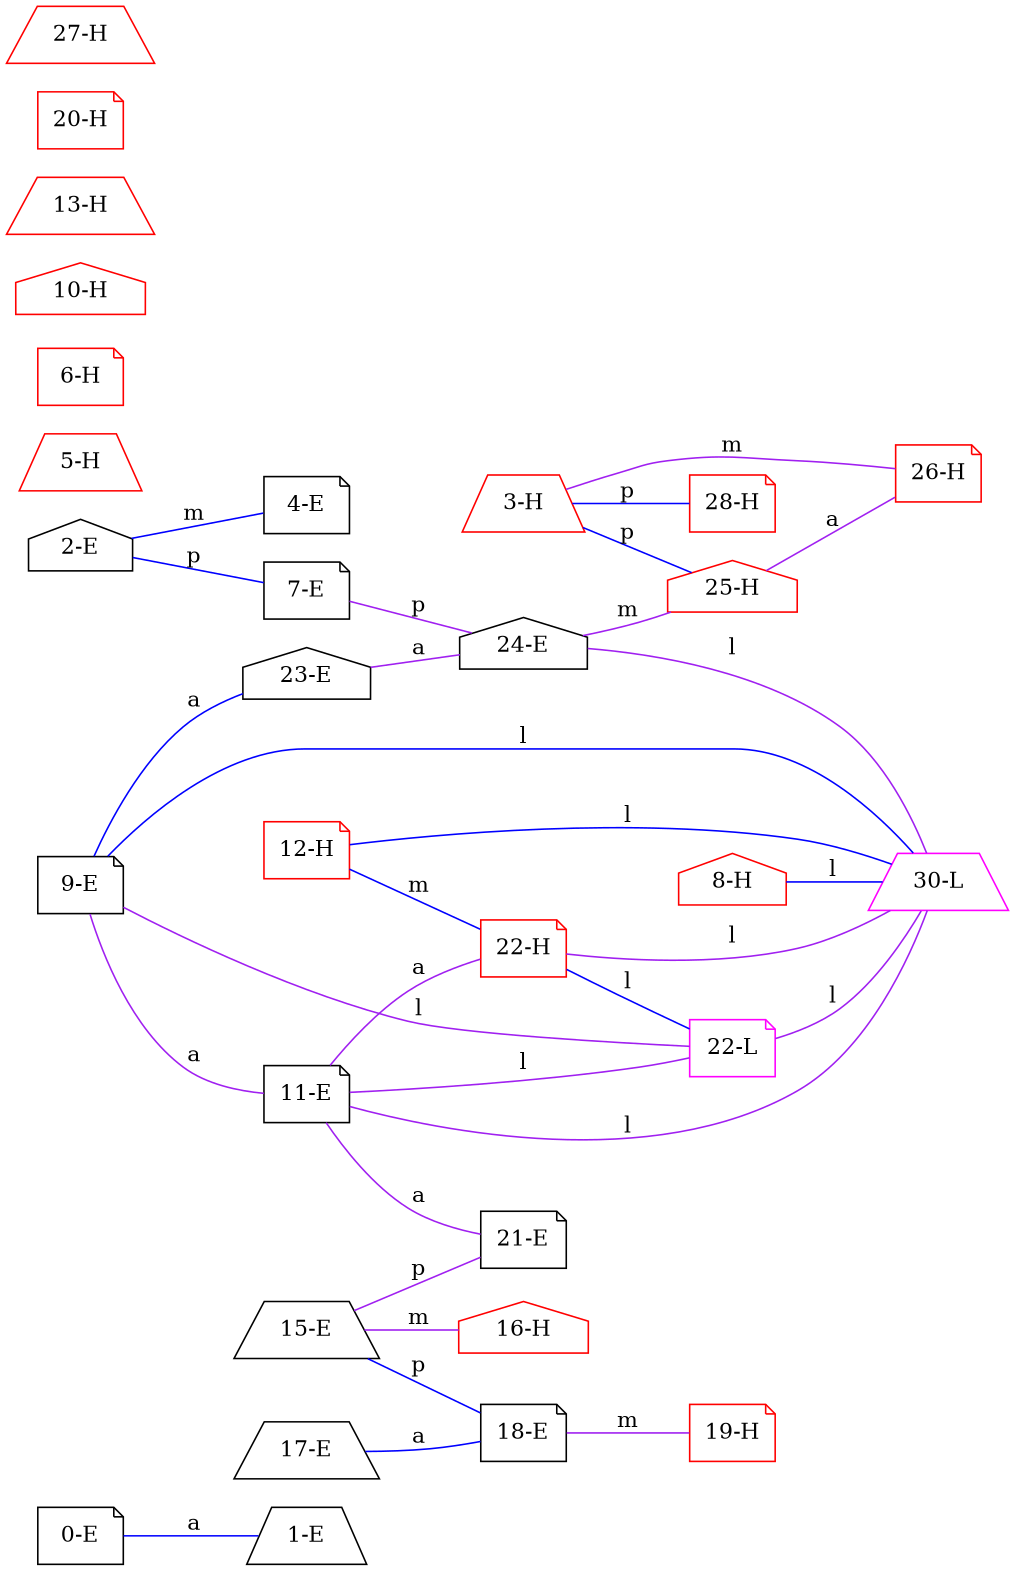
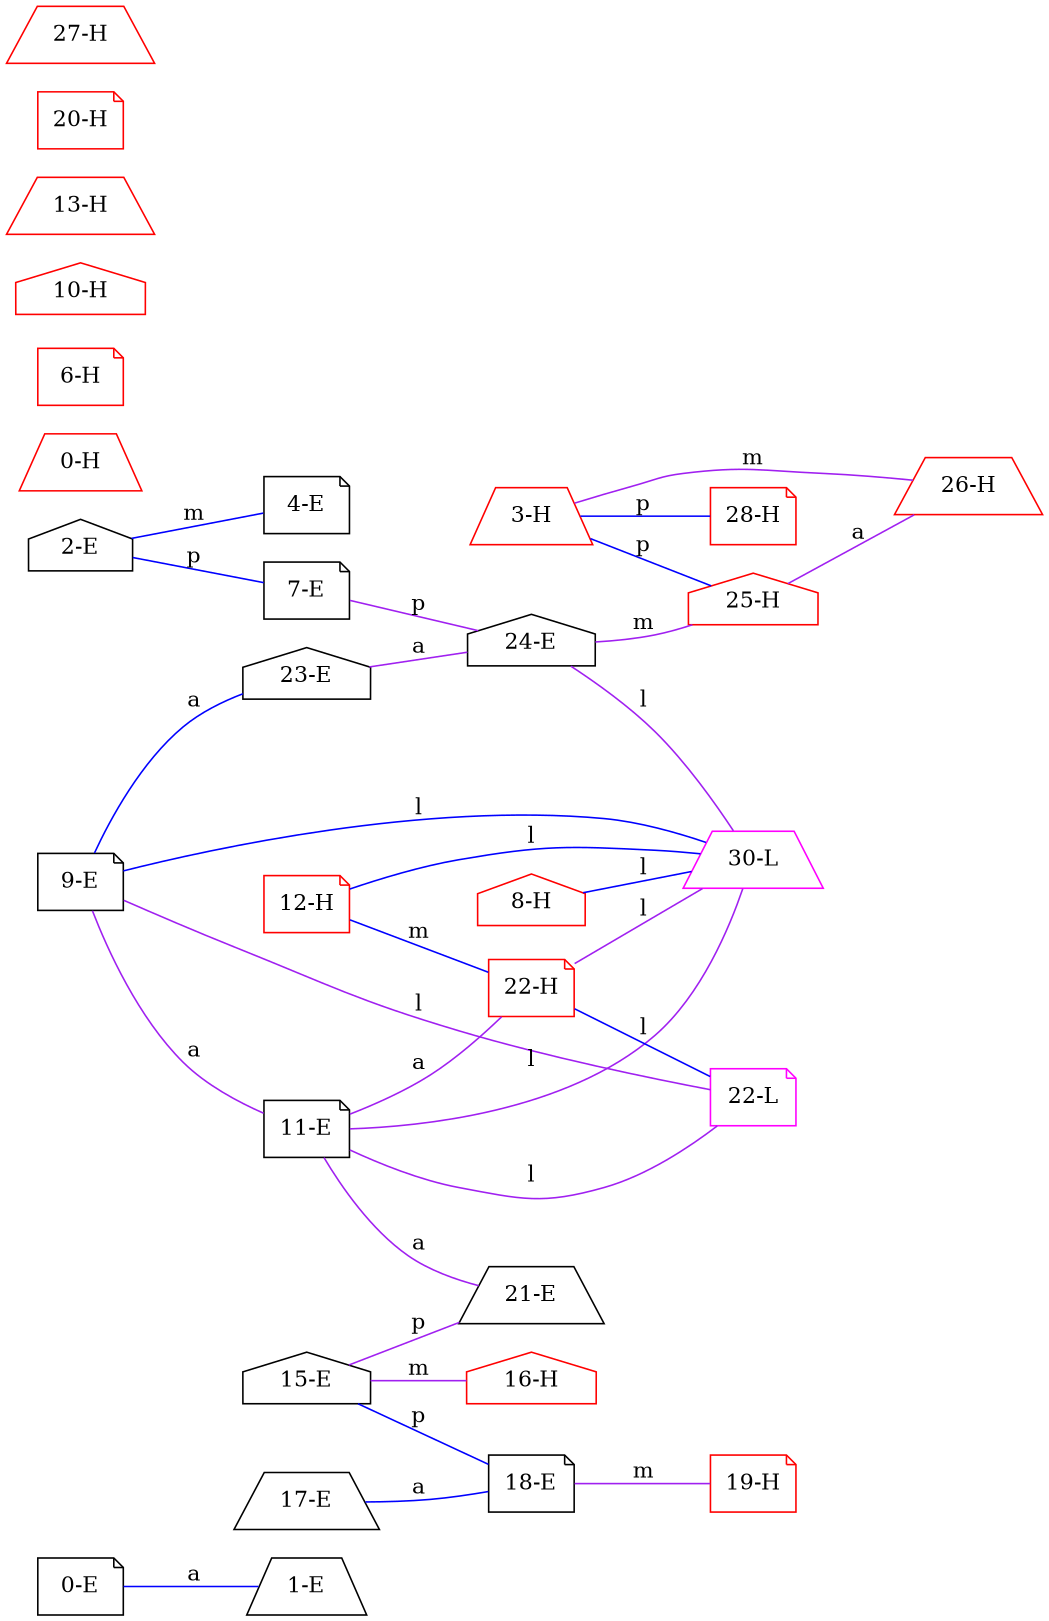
(81, 462) -> (81, 462)
(938, 473) -> (969, 486)
(861, 990) -> none
(524, 1240) -> (531, 1295)
(307, 1330) -> (307, 1381)
